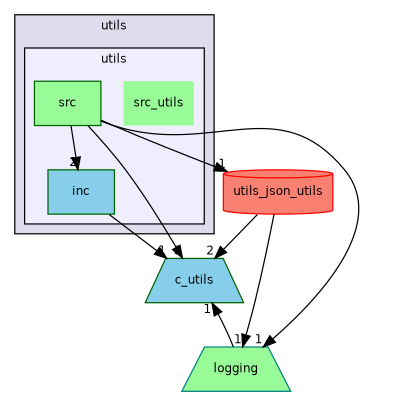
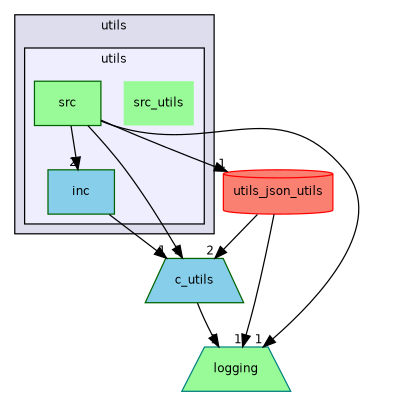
(226, 330) -> (205, 320)
